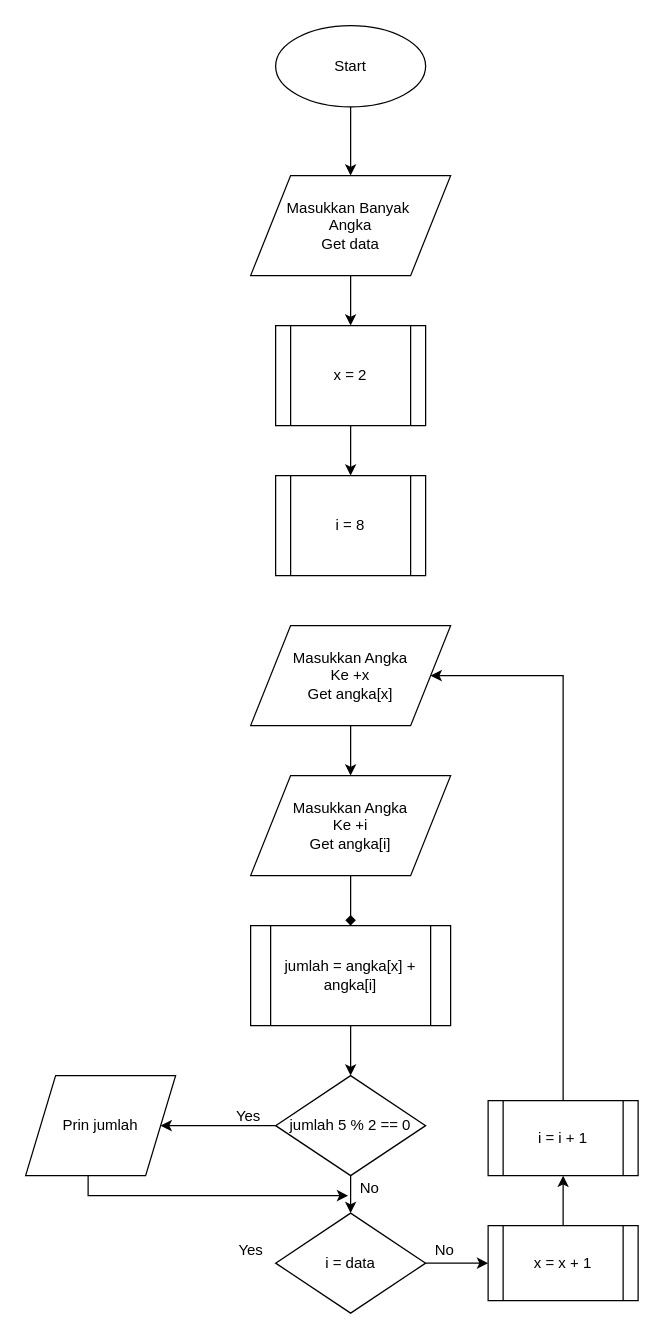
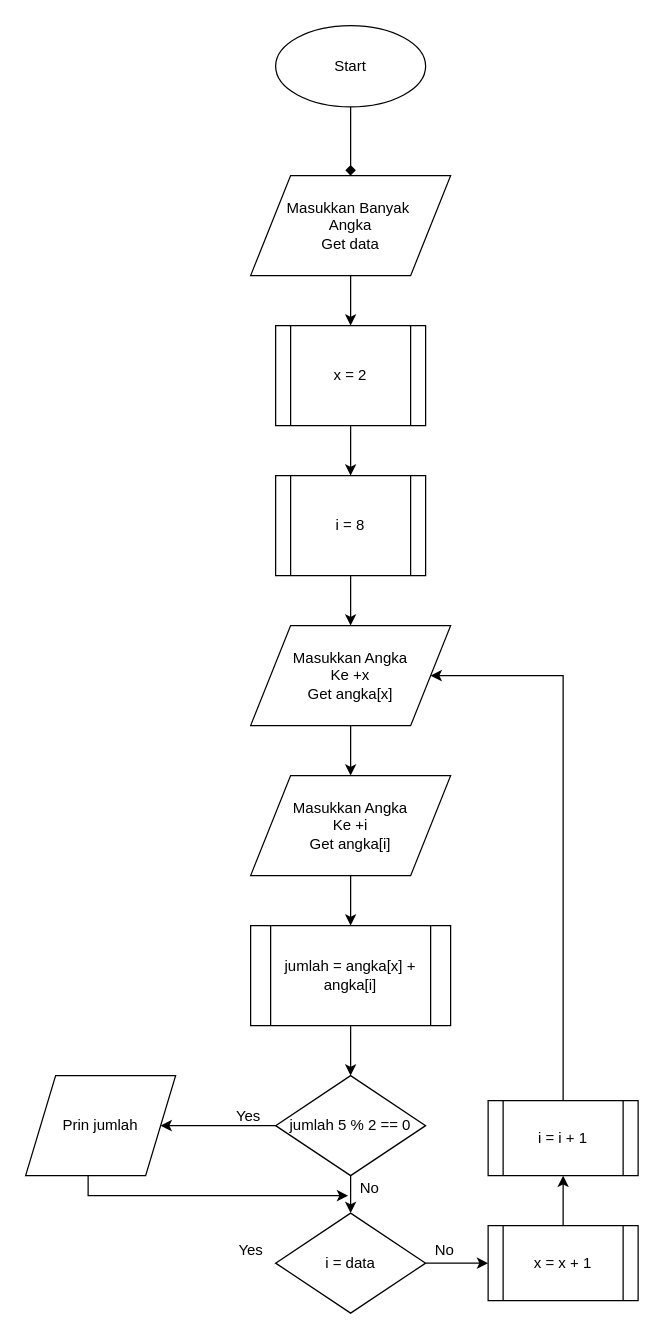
(351, 165) -> (351, 164)
none -> (351, 597)
(351, 914) -> (351, 915)
